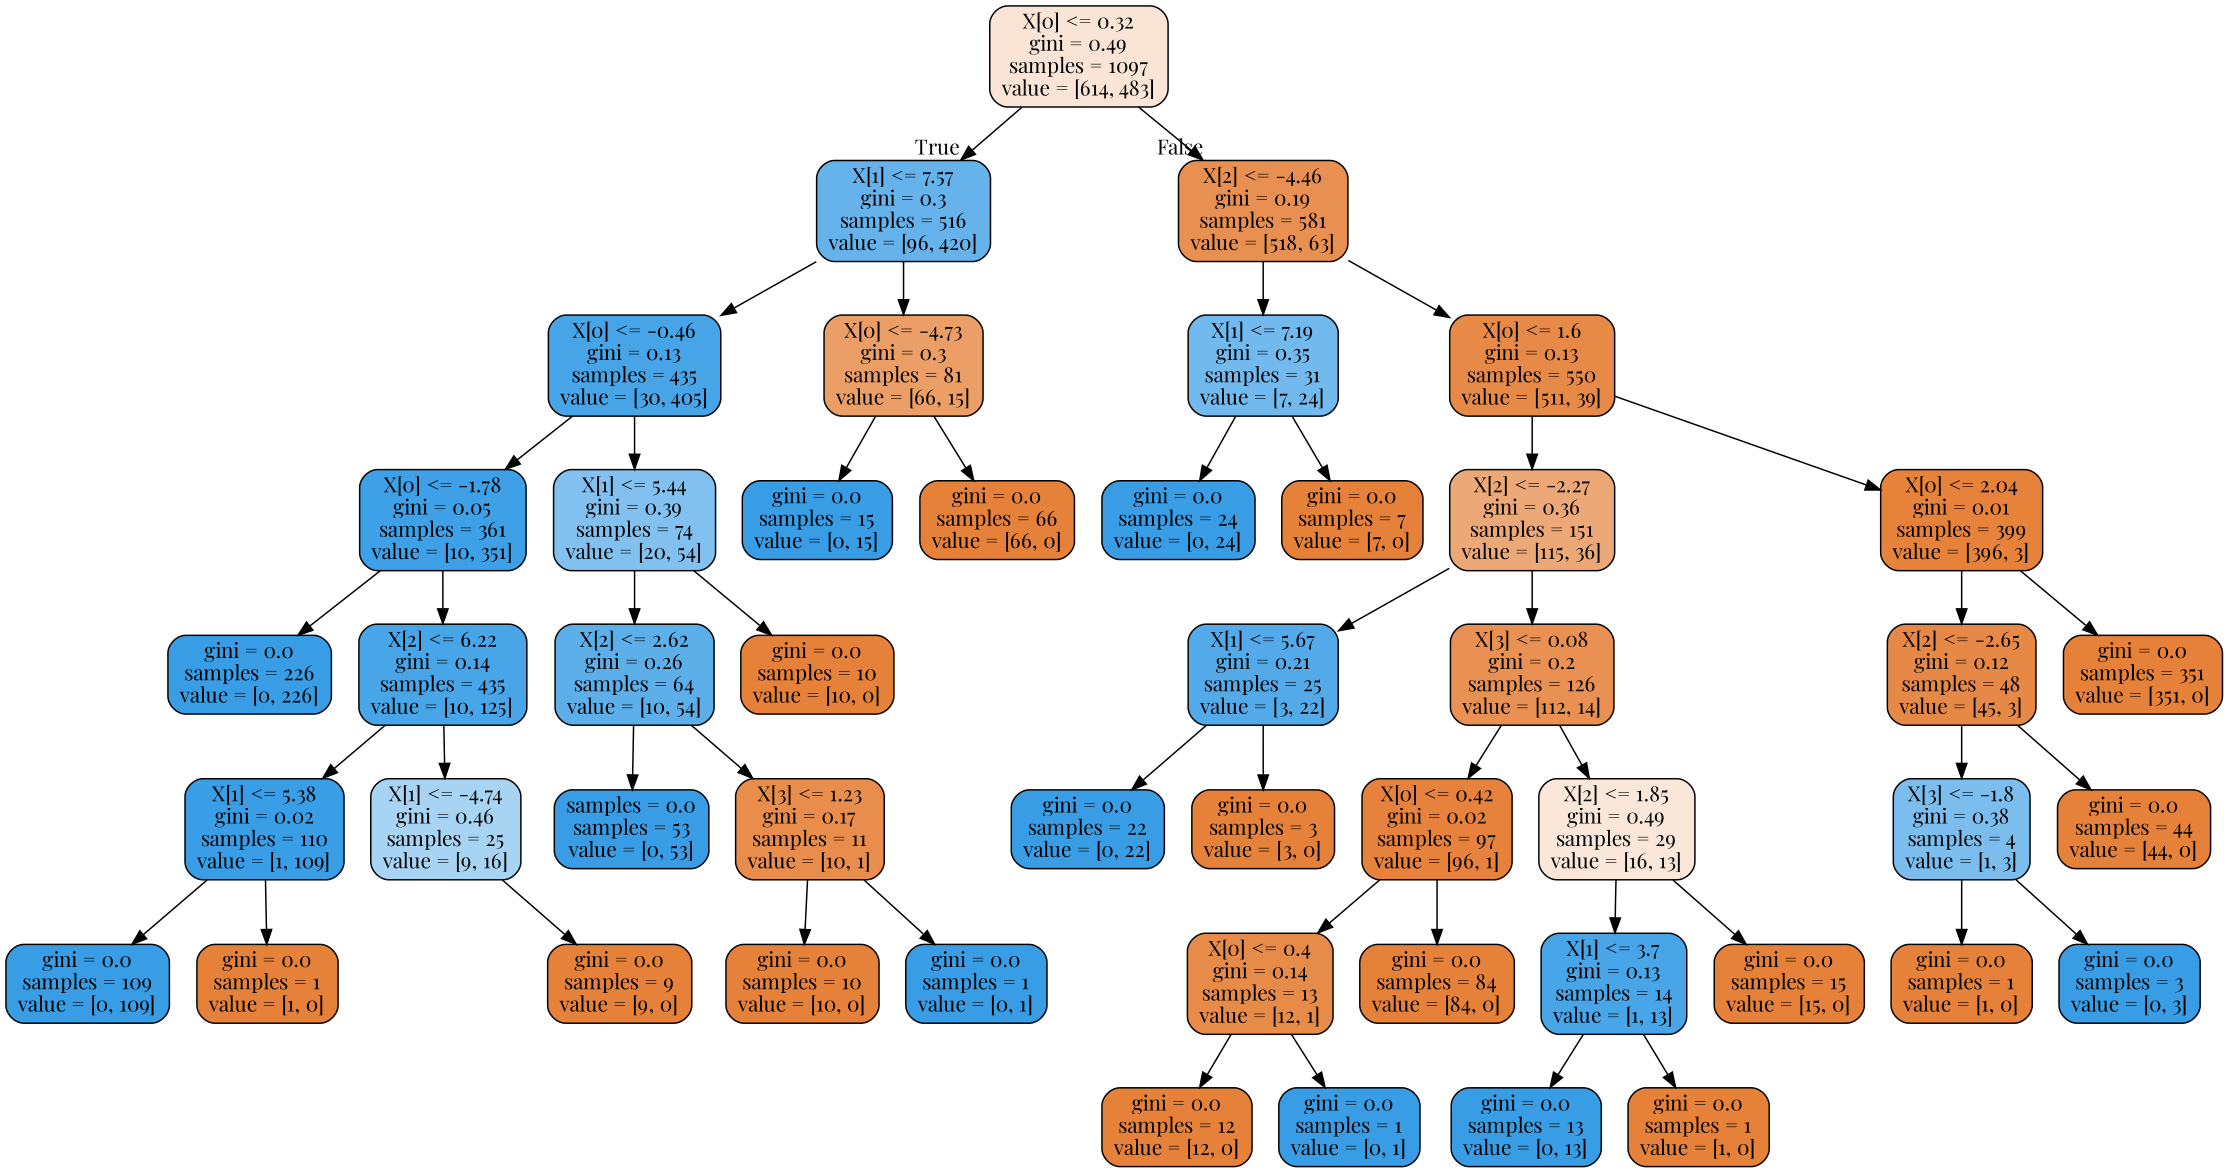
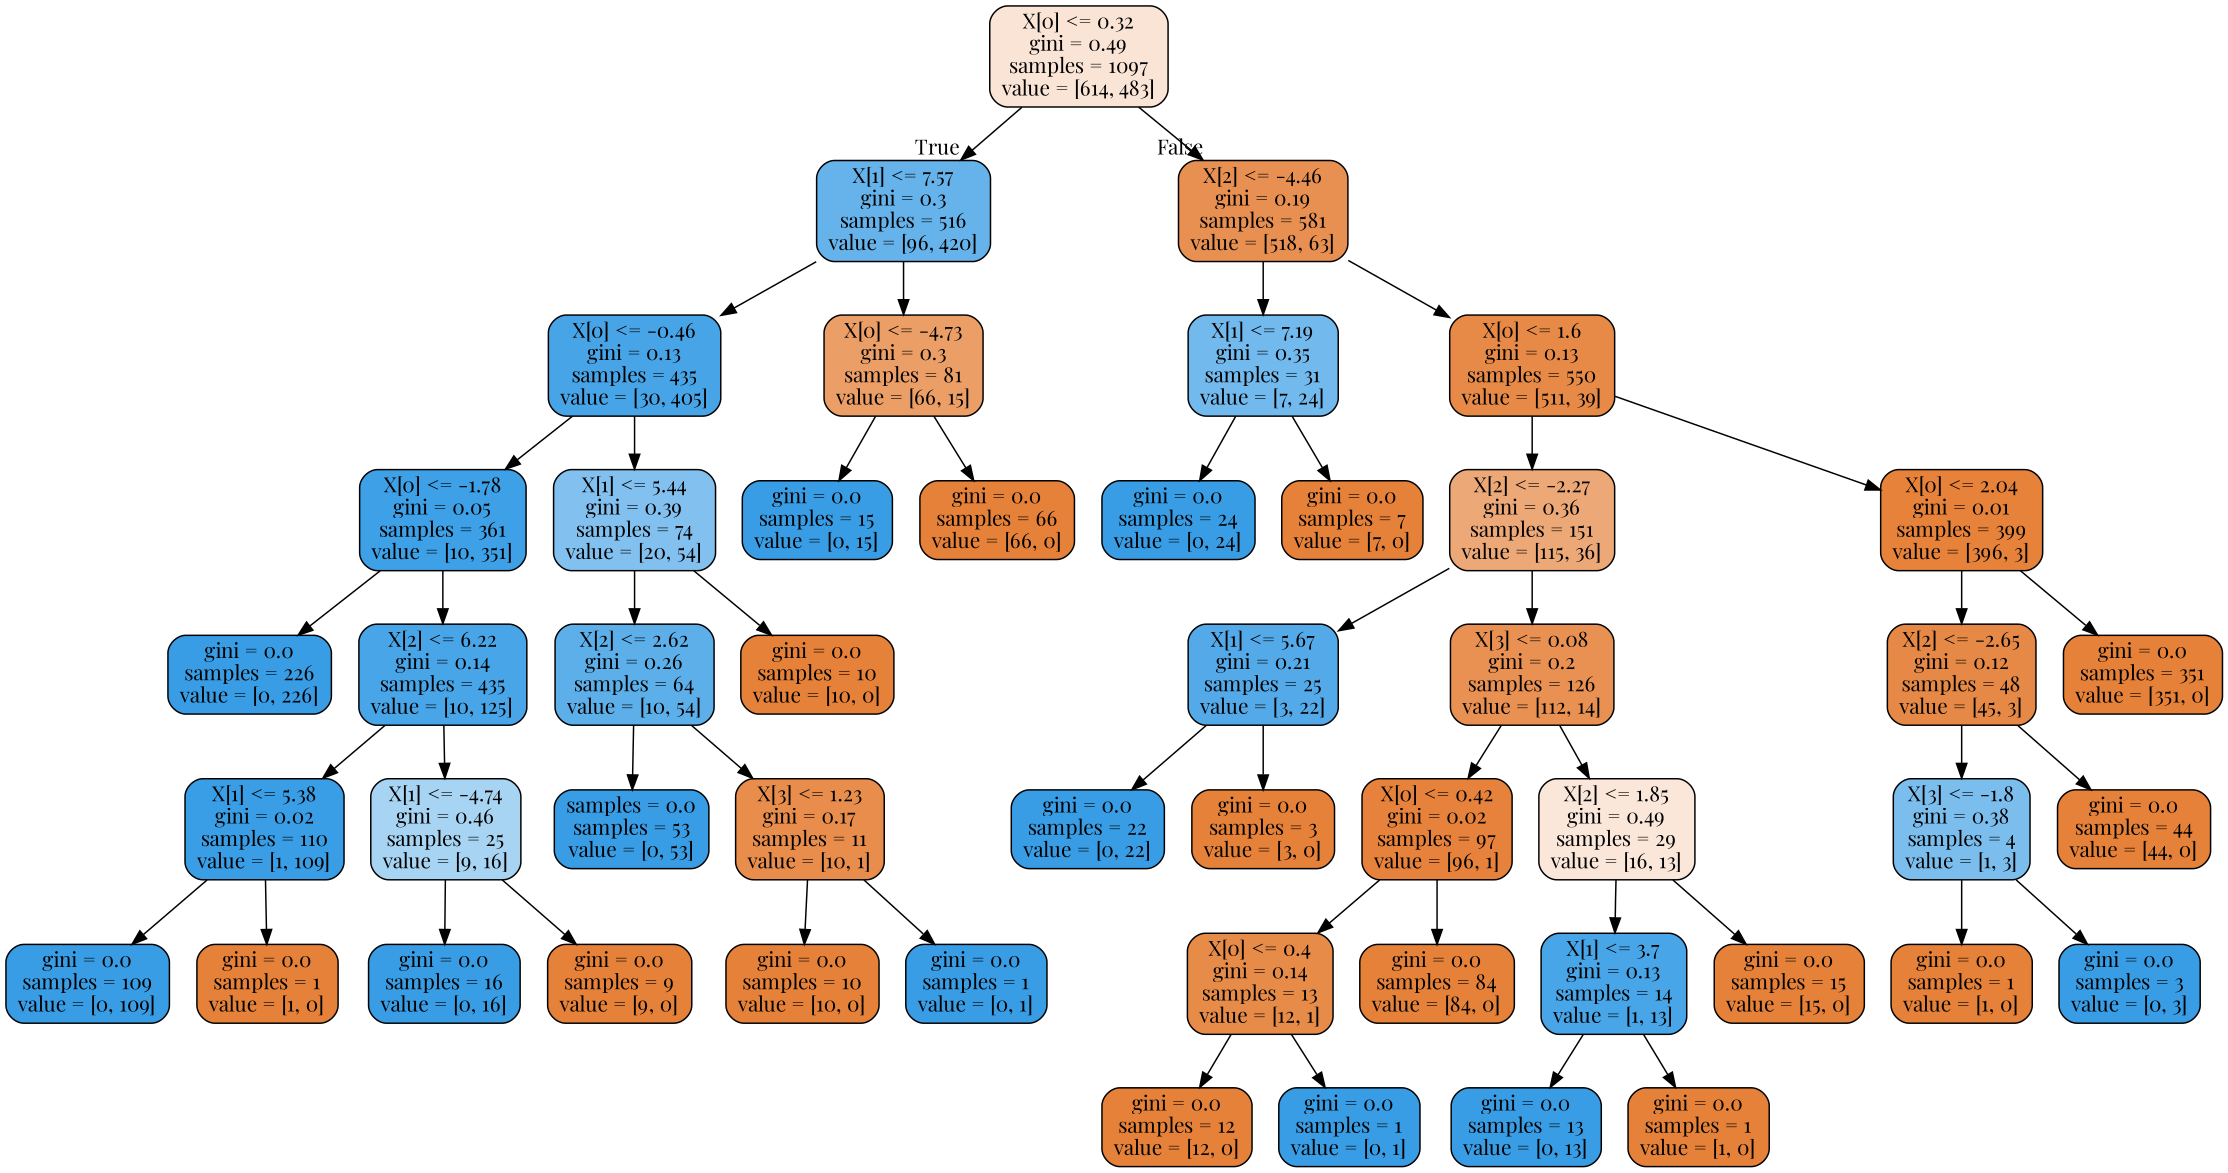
none -> (444, 984)
